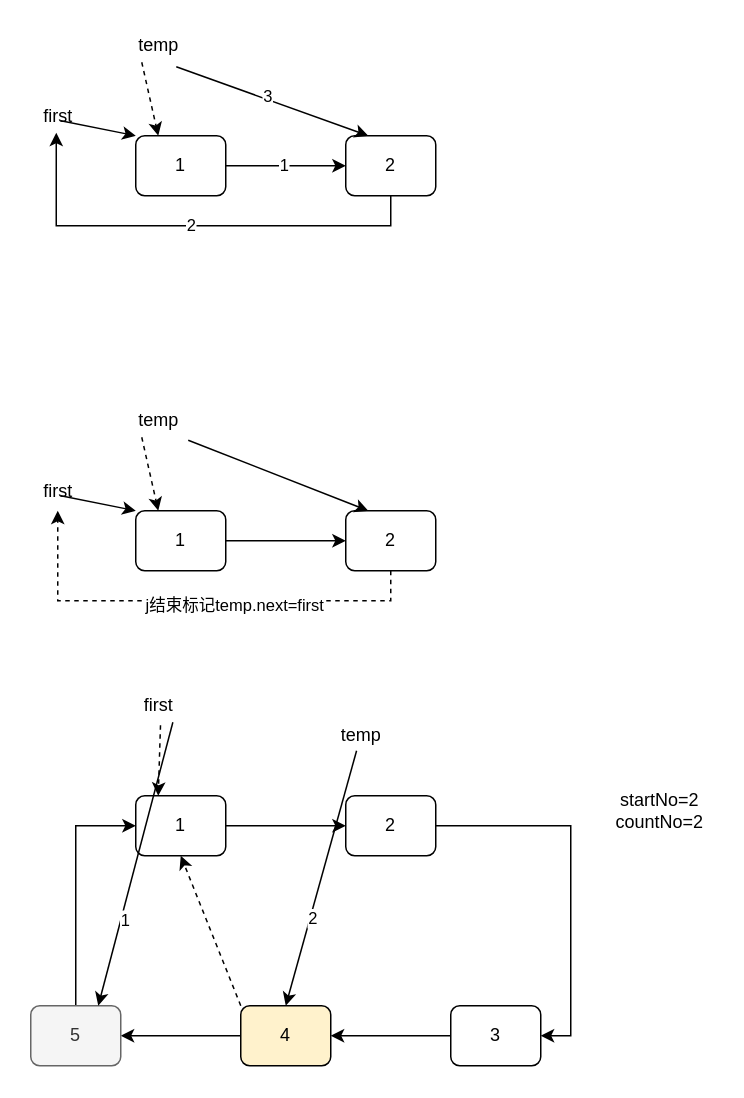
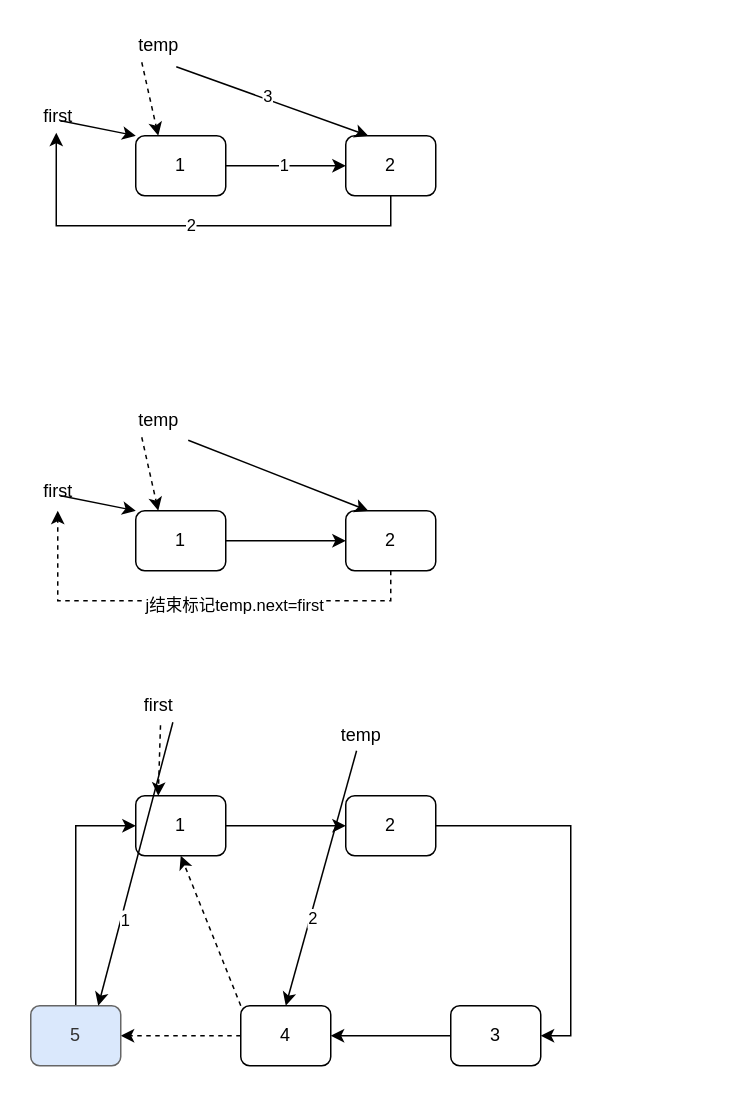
(659, 811) -> none
(76, 1036) -> (76, 1036)
(185, 1036) -> (185, 1036)
(286, 1036) -> (286, 1036)
